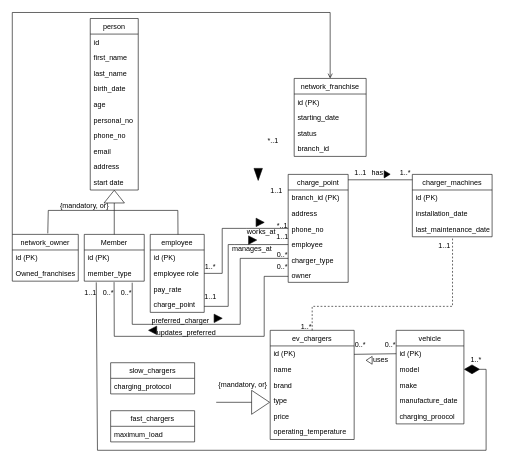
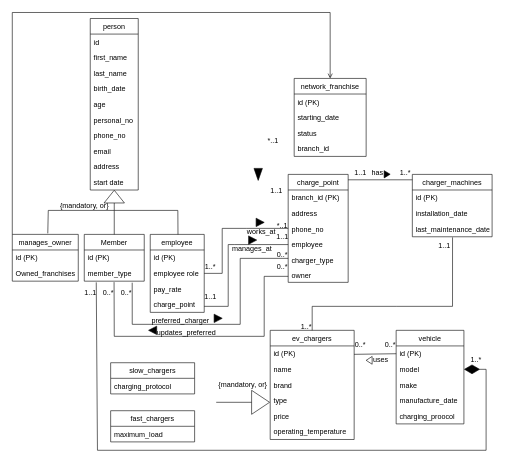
(45, 242) -> (45, 242)
(405, 306) -> (405, 306)
